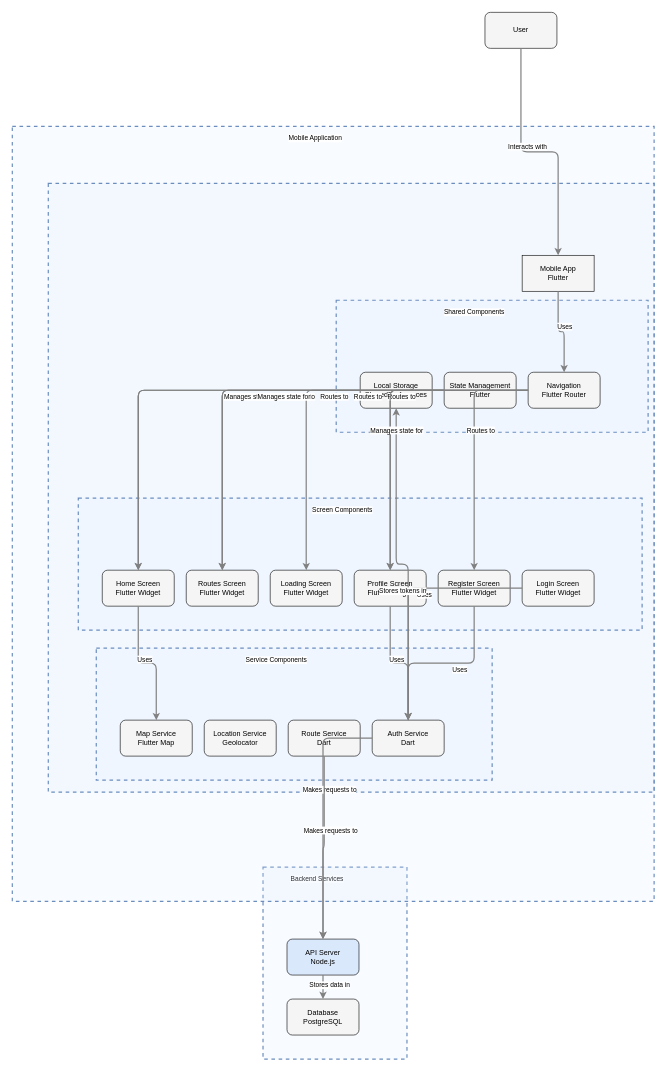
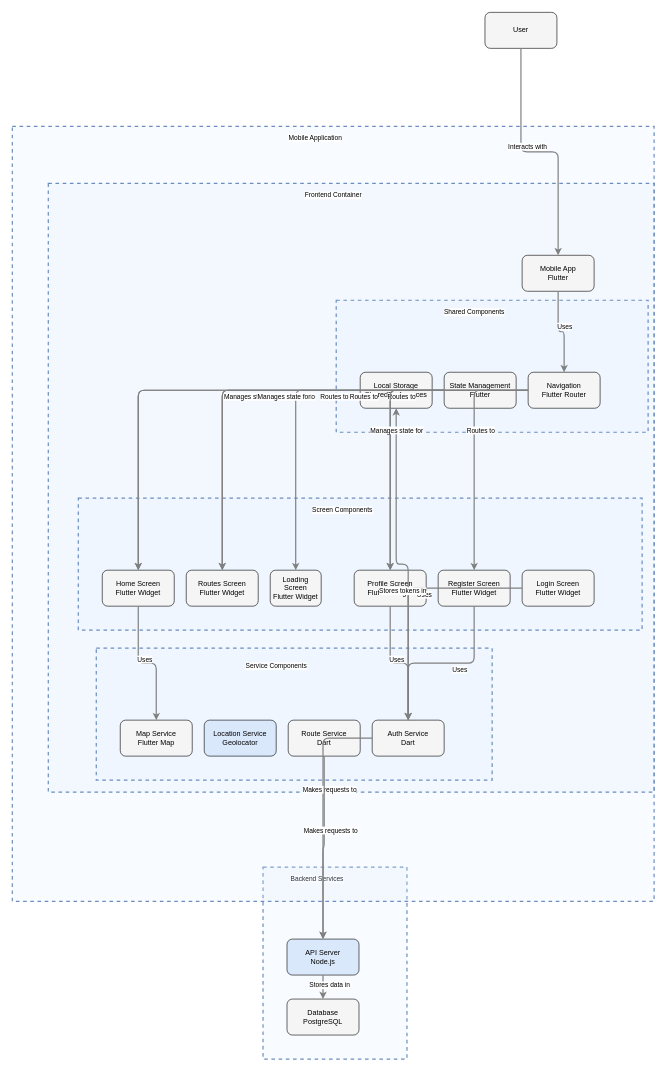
none -> (333, 195)
(558, 273) -> (558, 273)
(306, 588) -> (296, 588)
(276, 660) -> (276, 666)
(240, 738) -> (240, 738)
